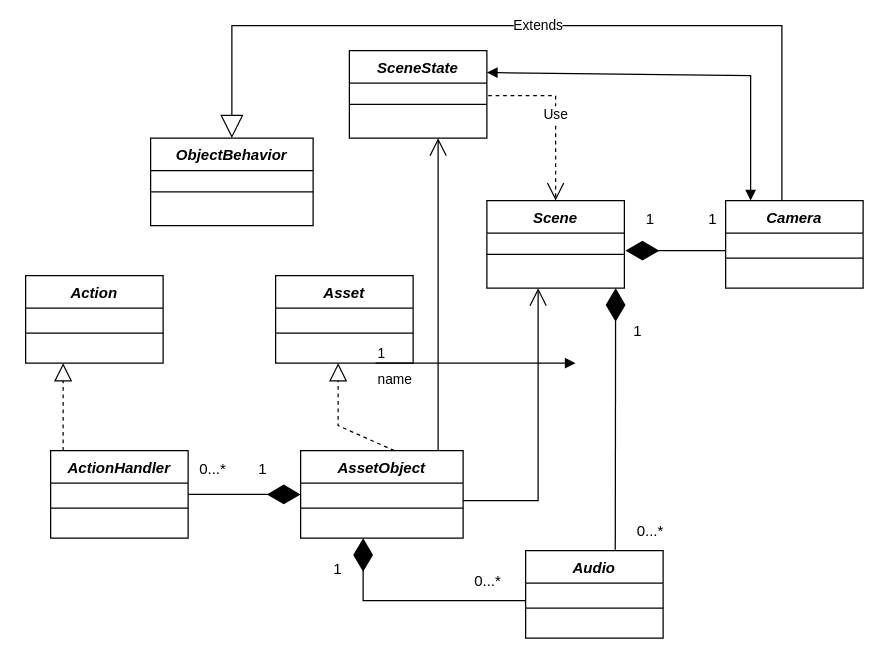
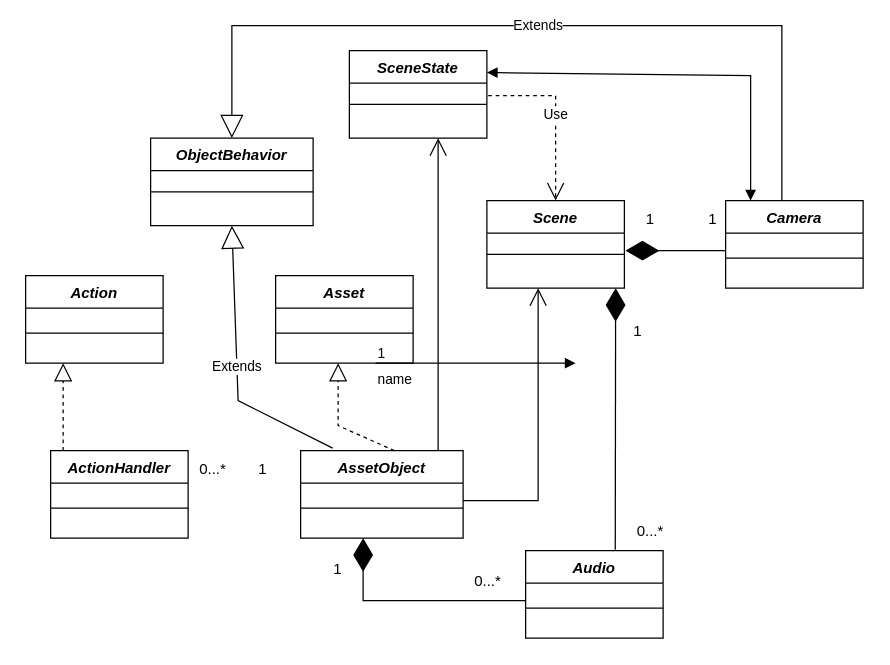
none -> (237, 378)
(229, 494) -> none
